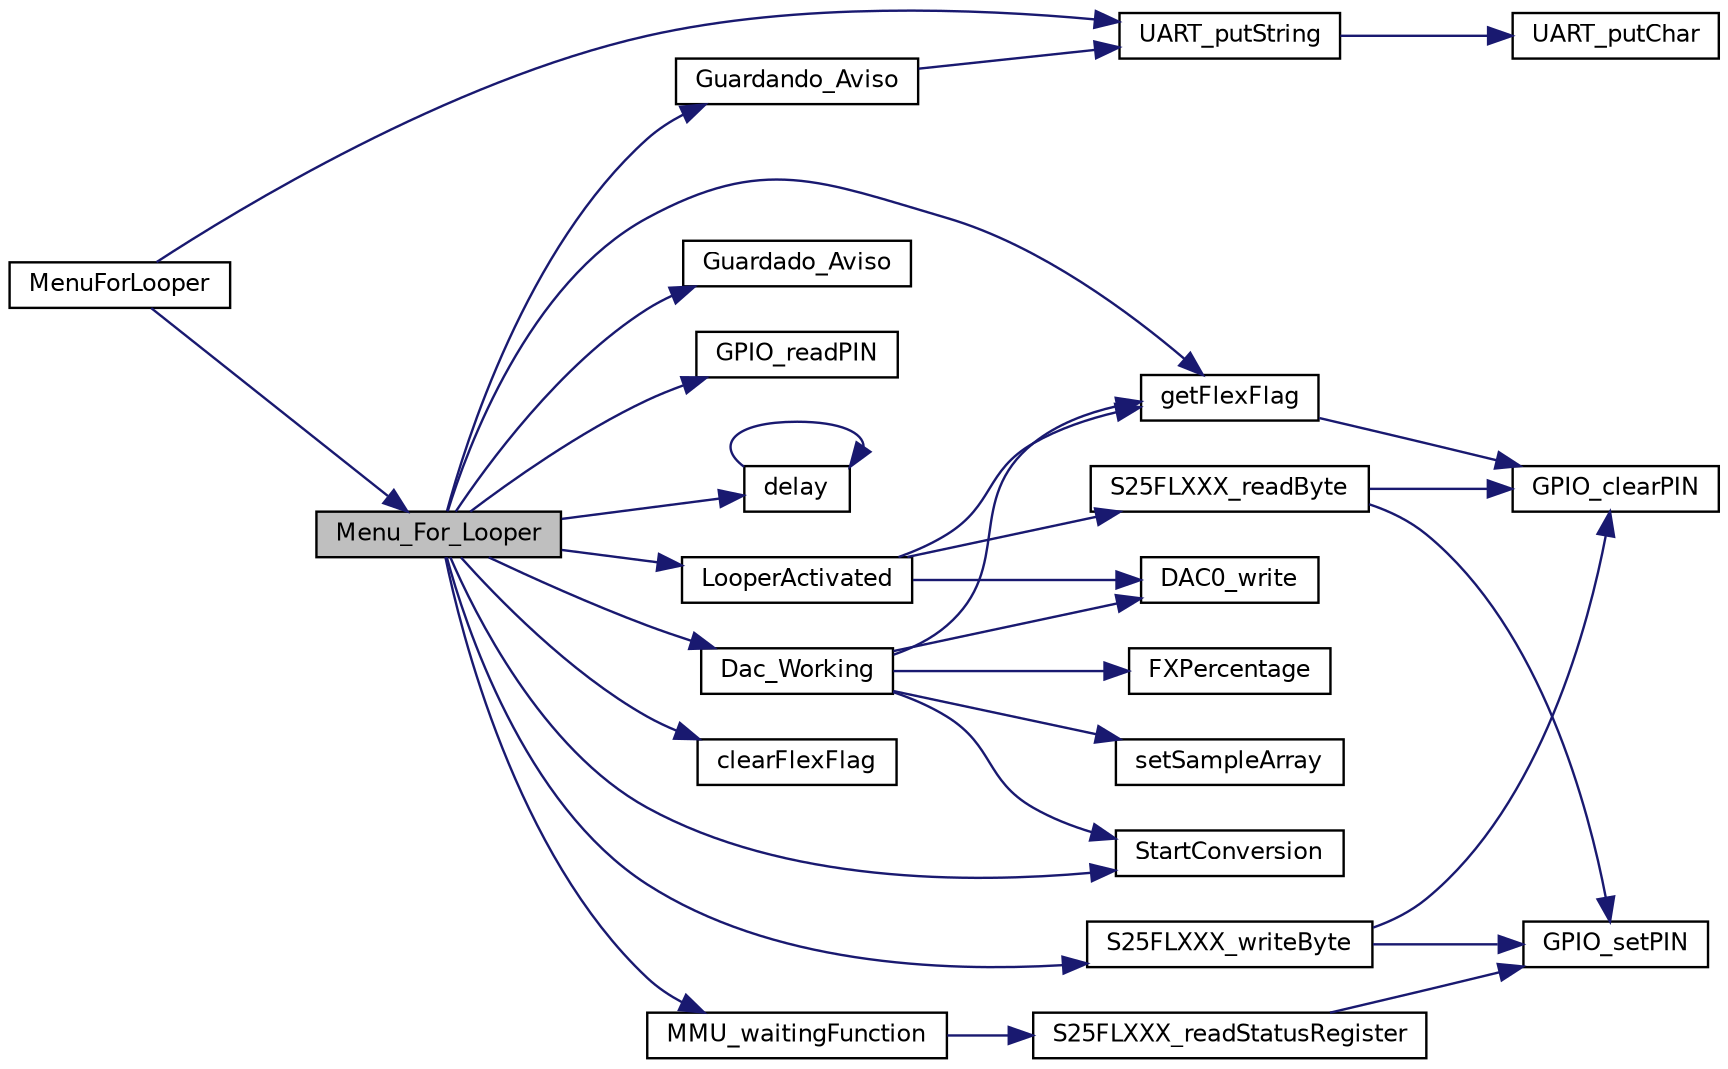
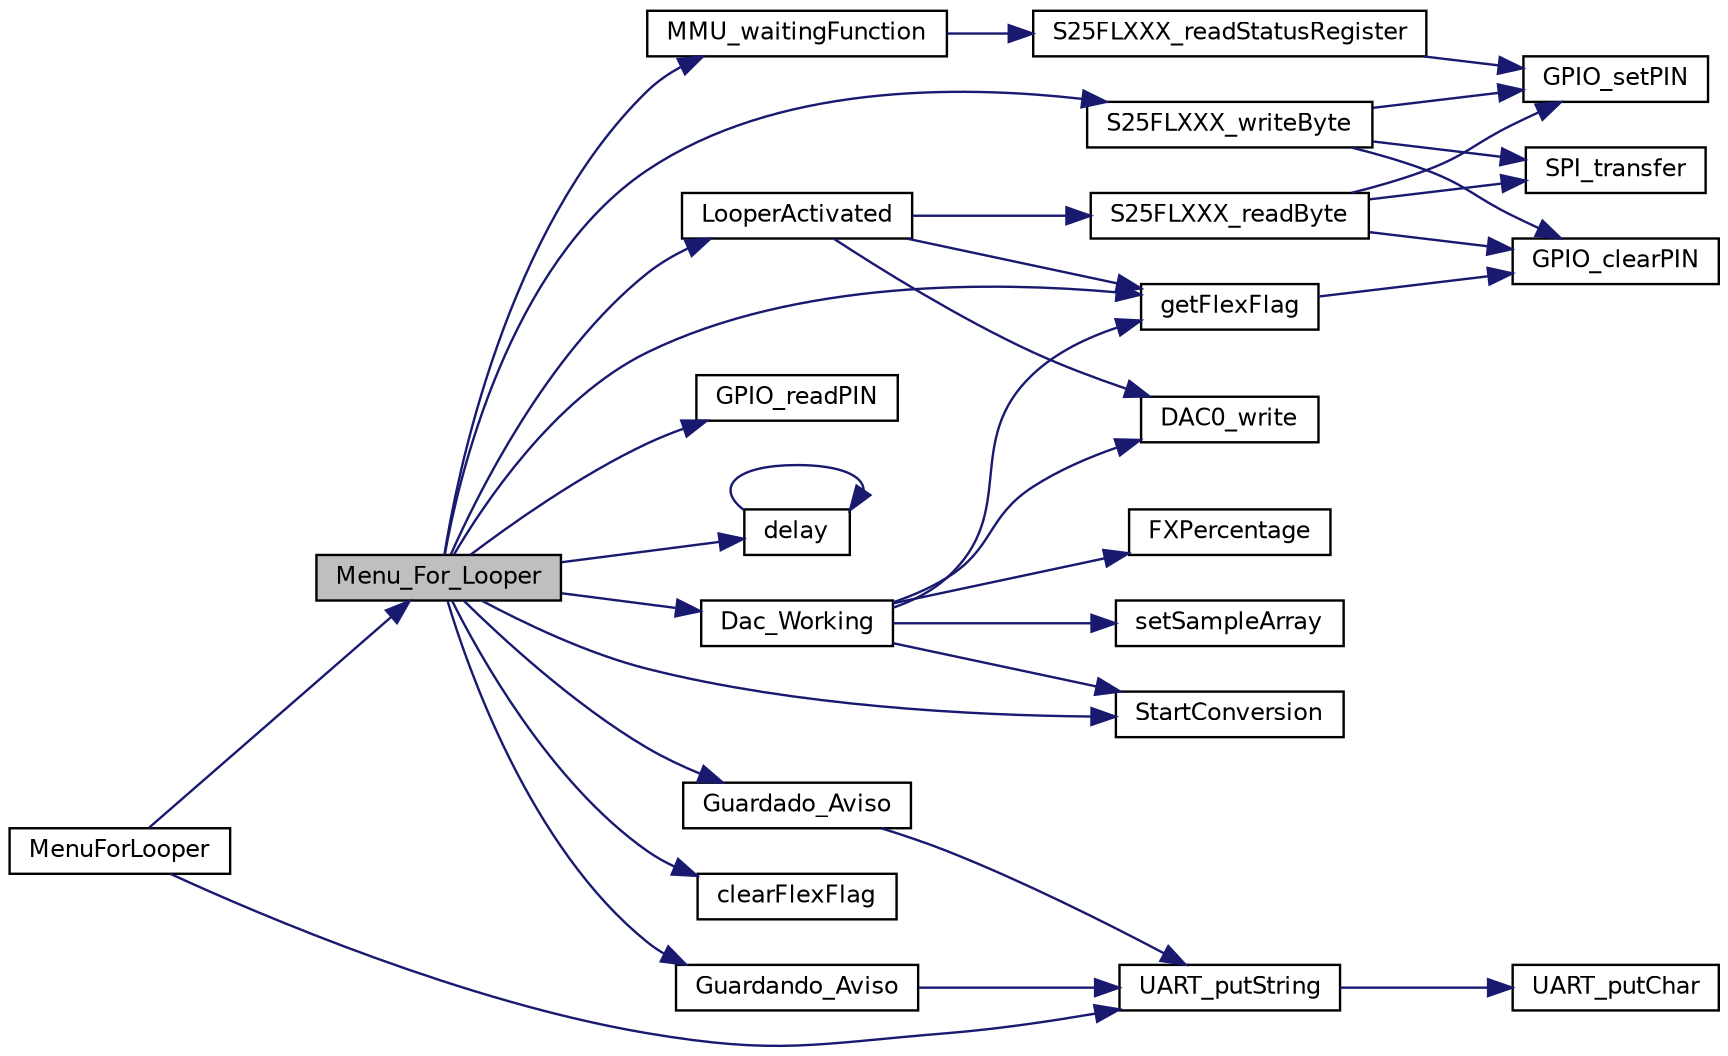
none -> (1616, 170)
none -> (1025, 885)
